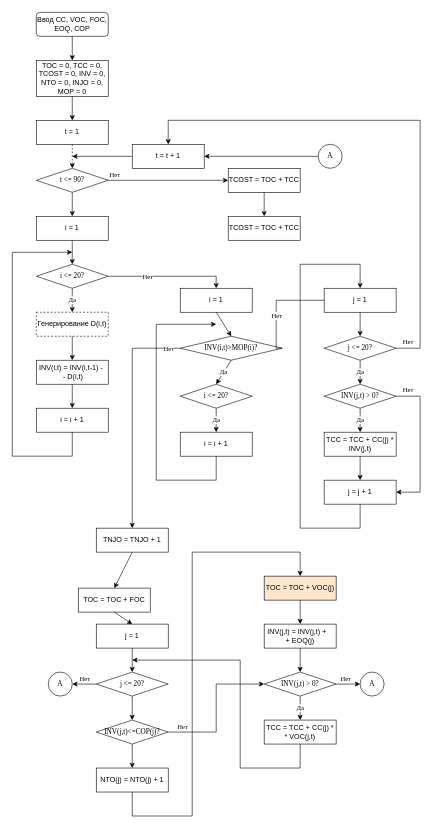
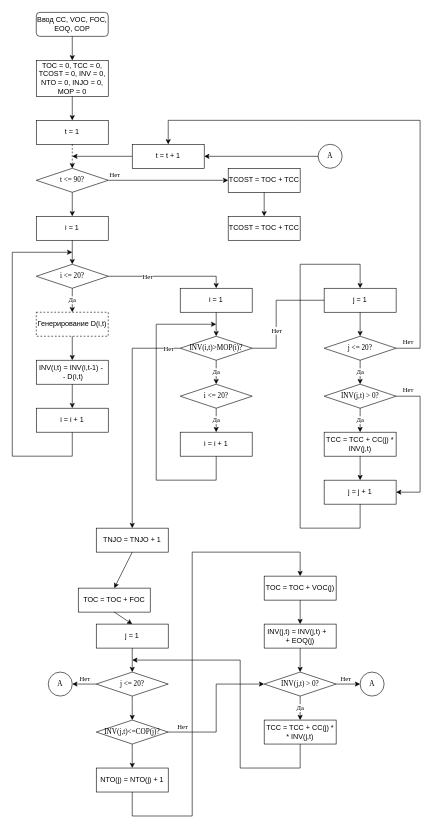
(231, 348) -> (216, 348)
(300, 588) -> (300, 588)
(300, 732) -> (300, 732)
